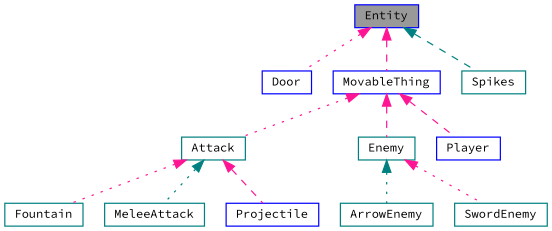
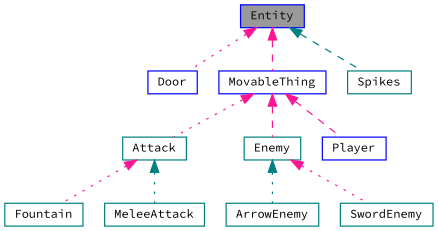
(272, 215) -> none
